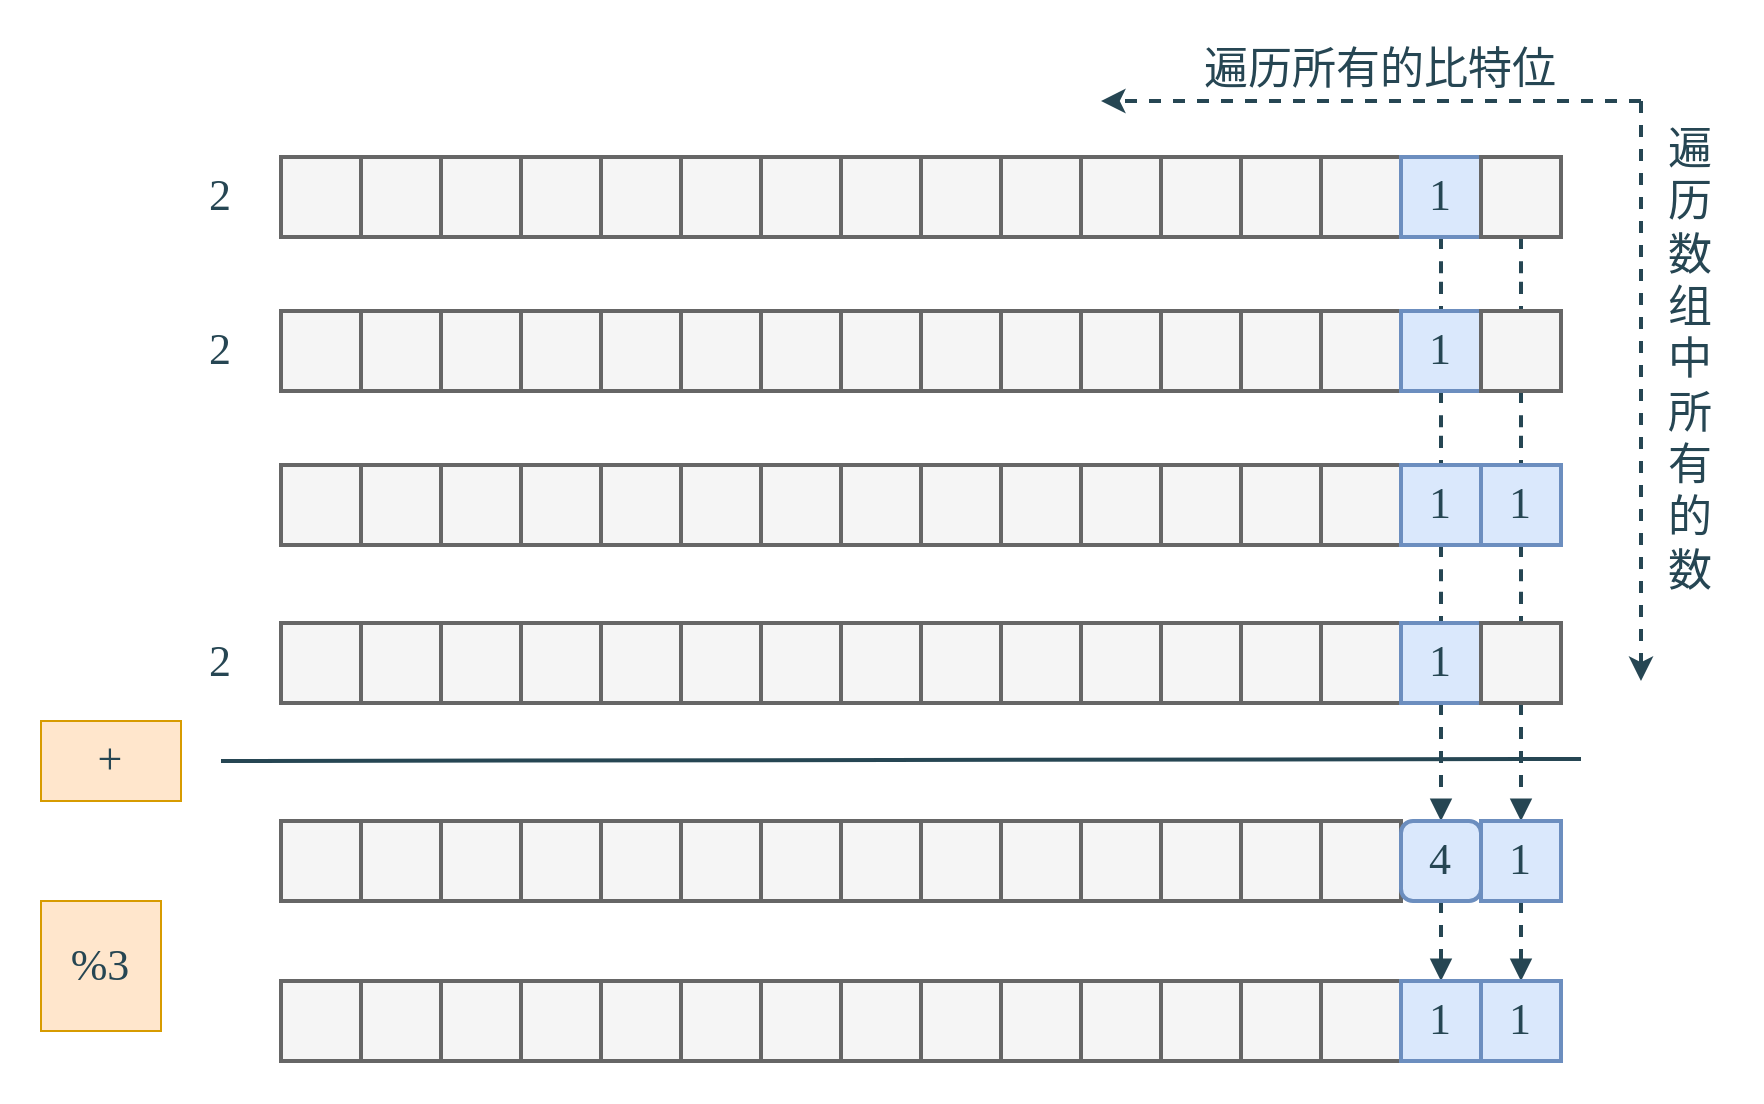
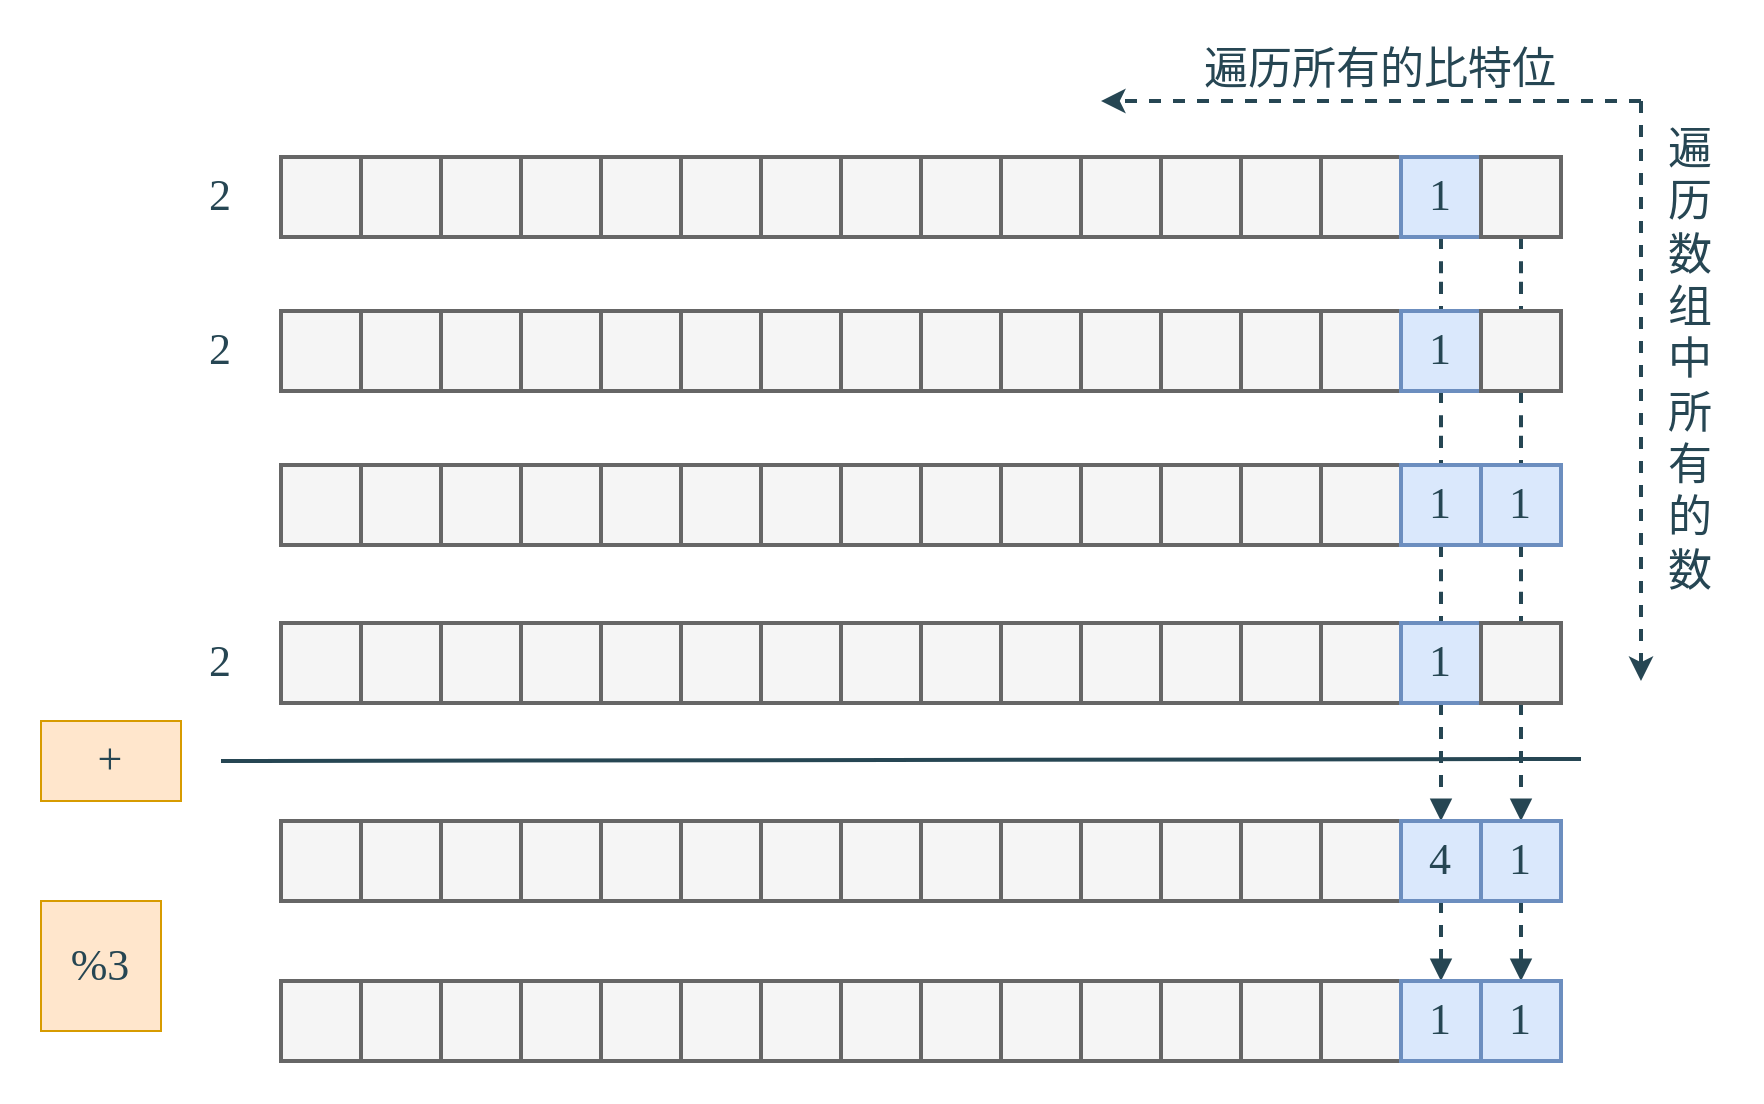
(1441, 861) -> (1441, 861)
